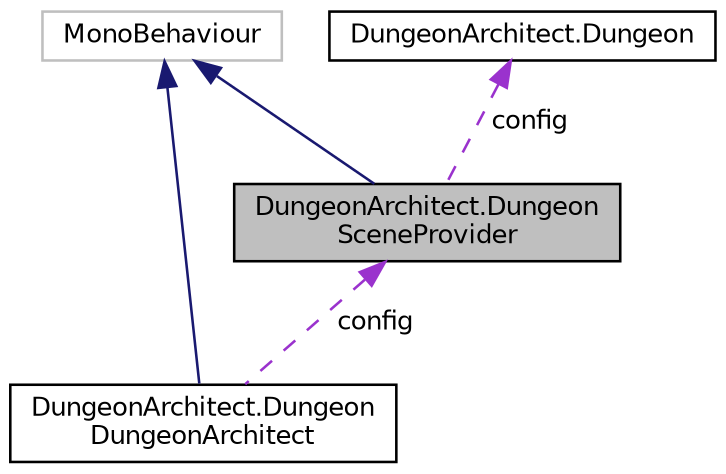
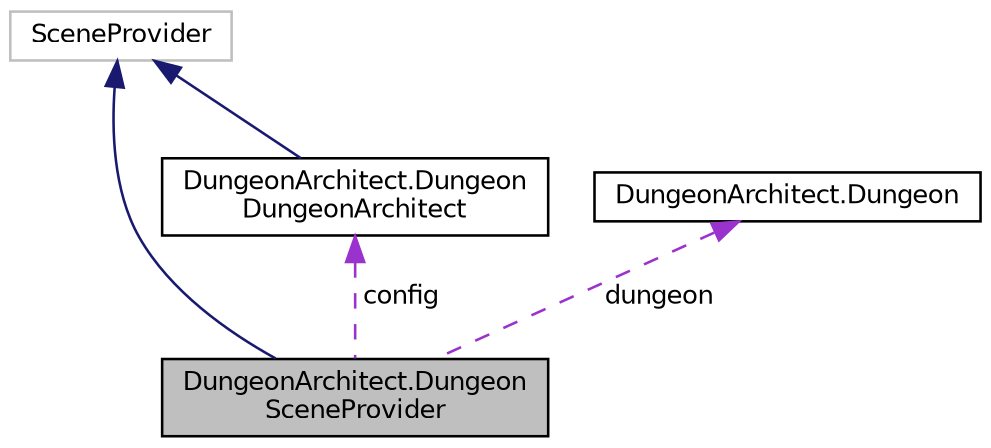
(162, 36) -> (121, 36)
(526, 122) -> (656, 297)
(305, 332) -> (355, 310)
